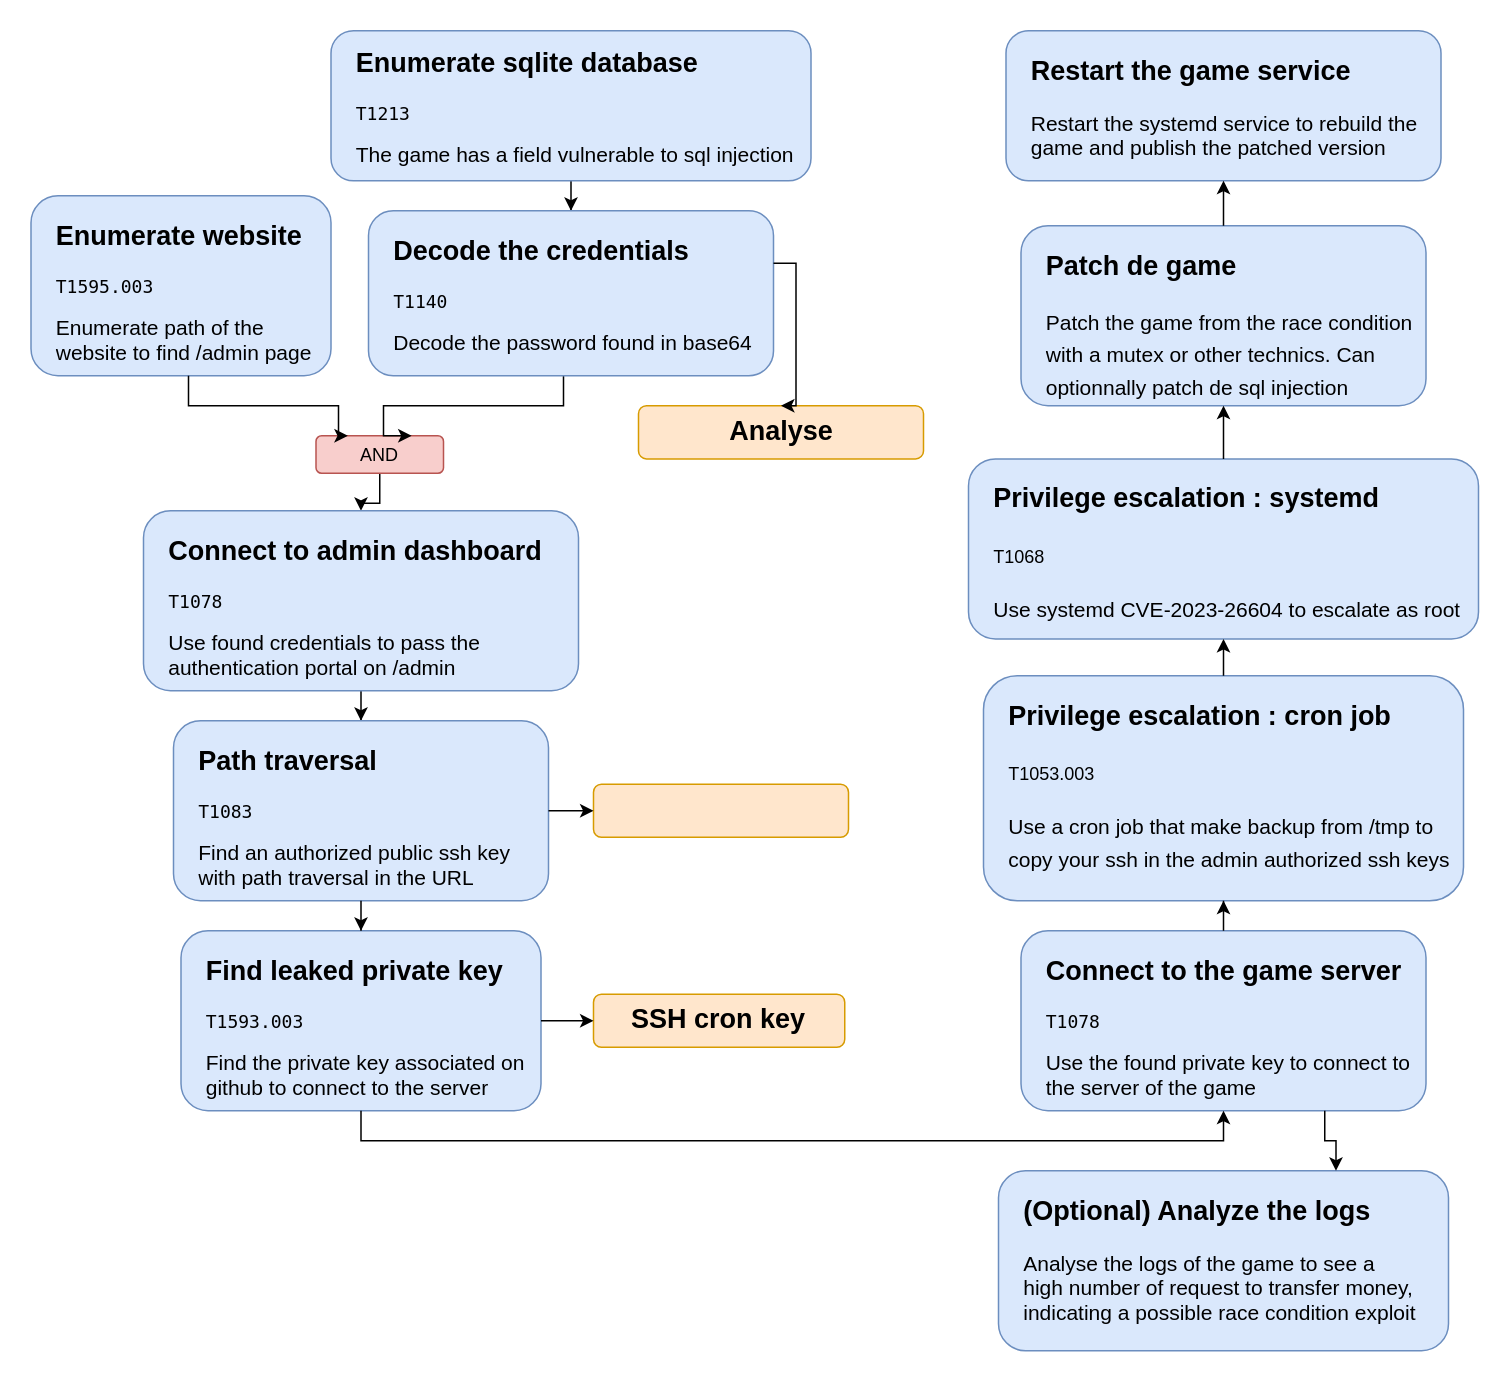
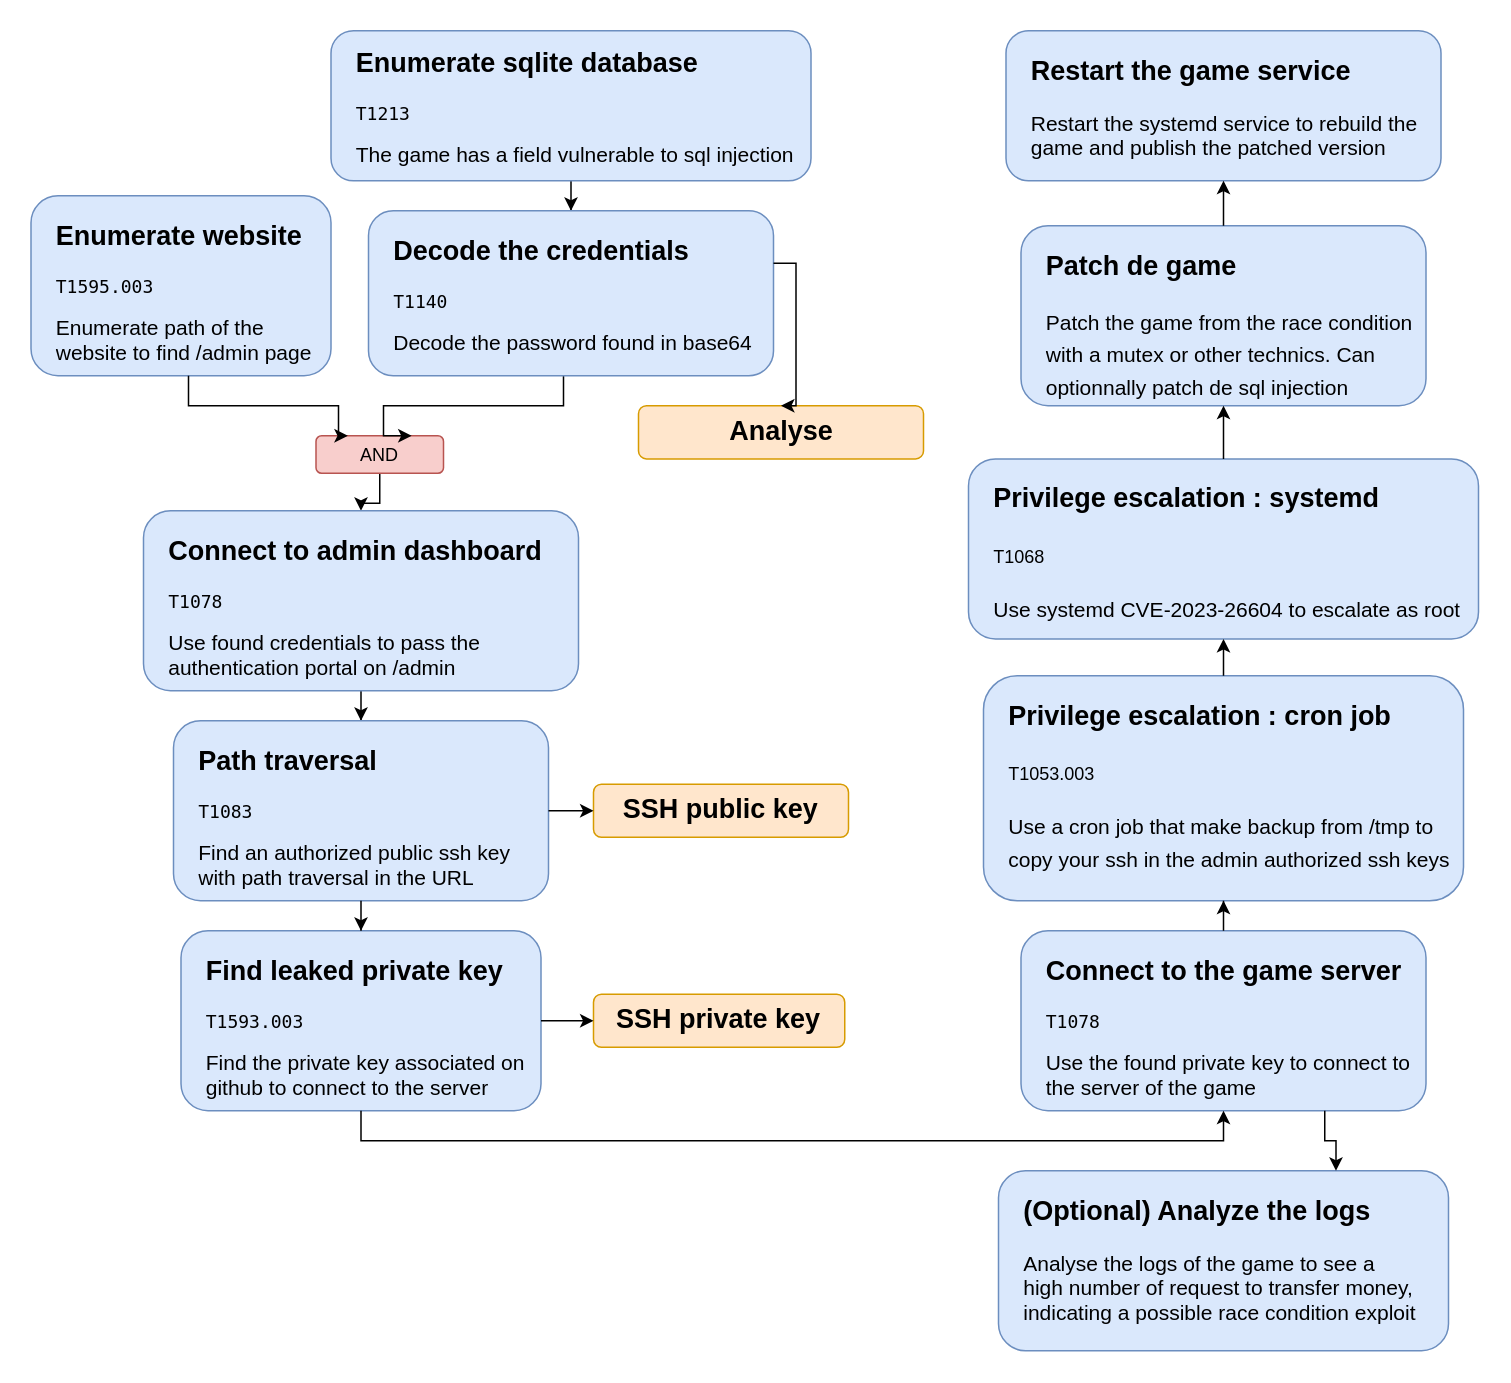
none -> (721, 805)
(719, 1015) -> (719, 1015)
